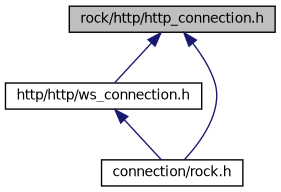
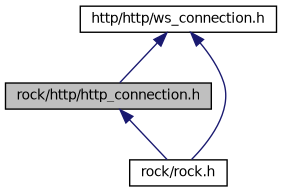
(133, 63) -> (139, 63)
(172, 173) -> (178, 173)
